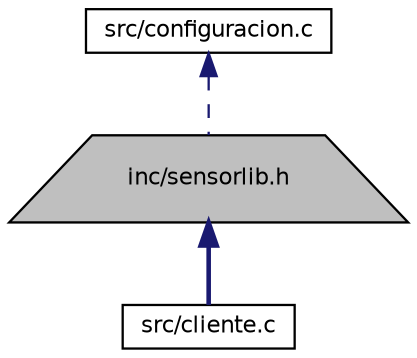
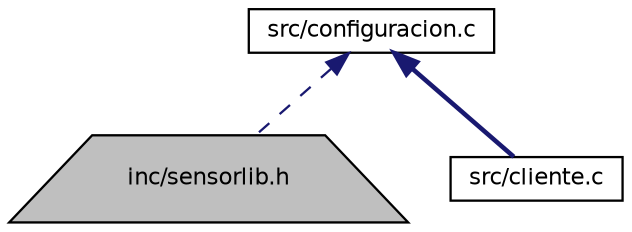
(209, 275) -> (463, 113)
